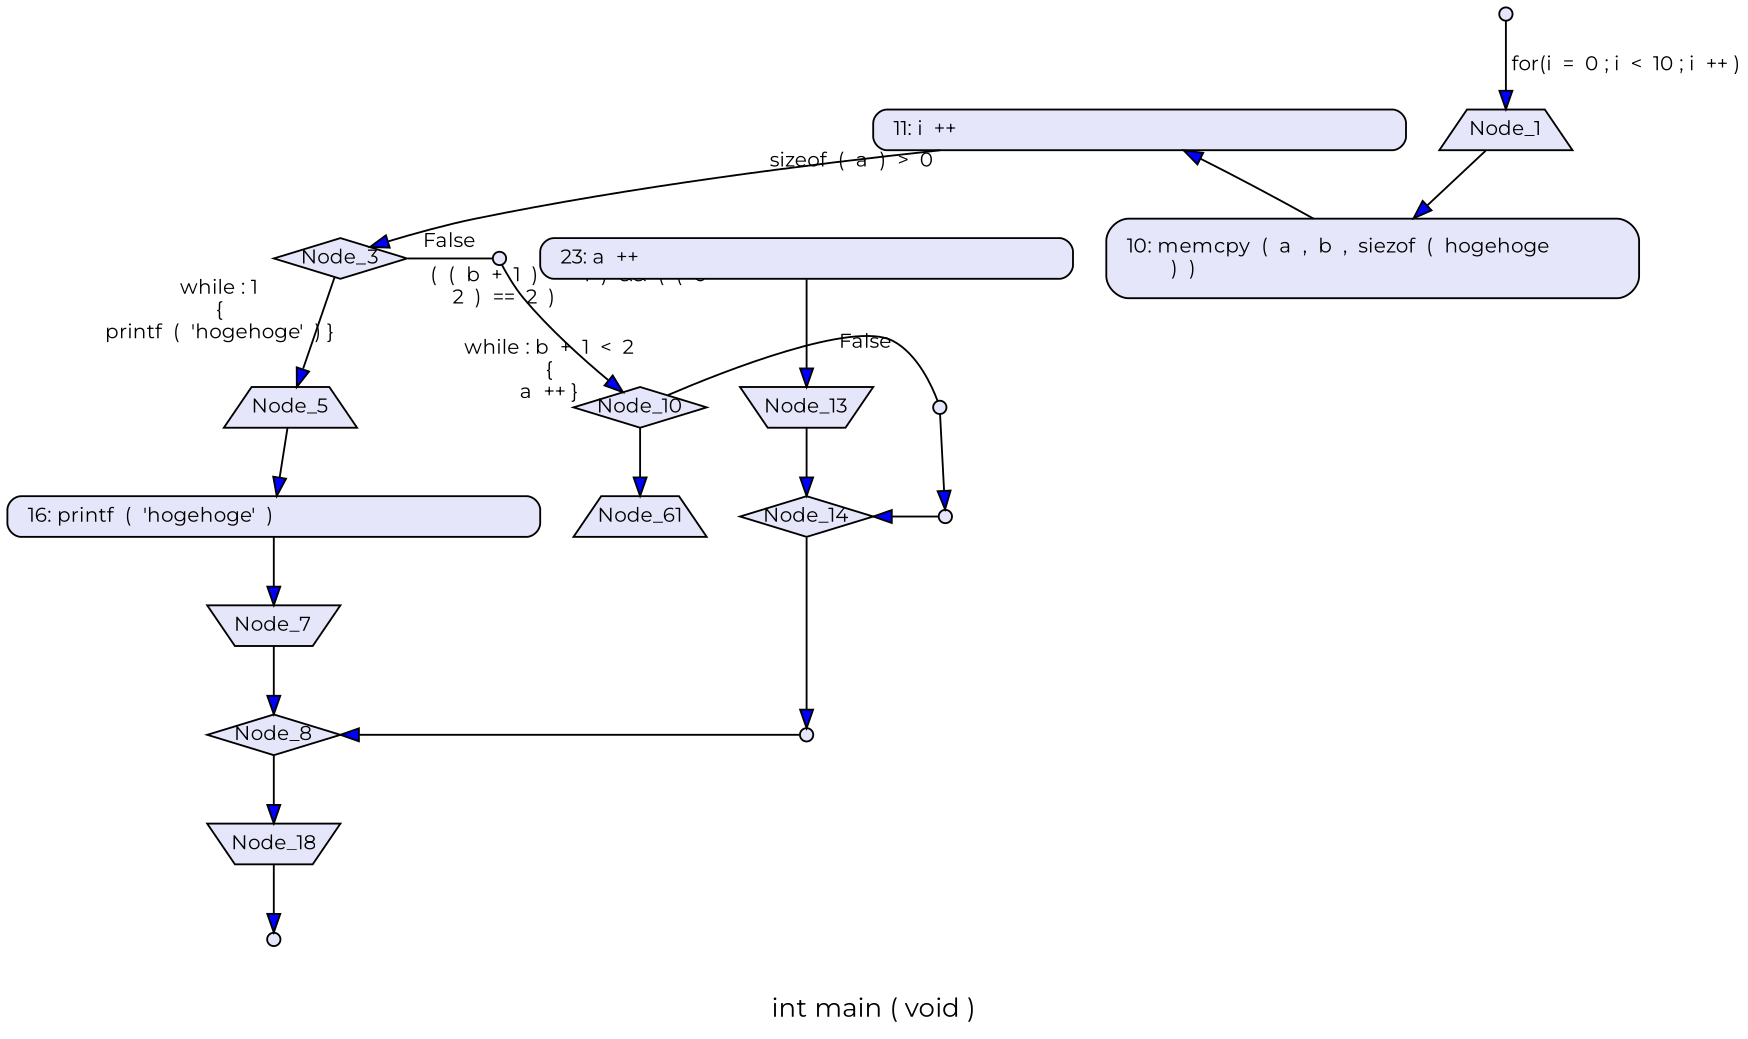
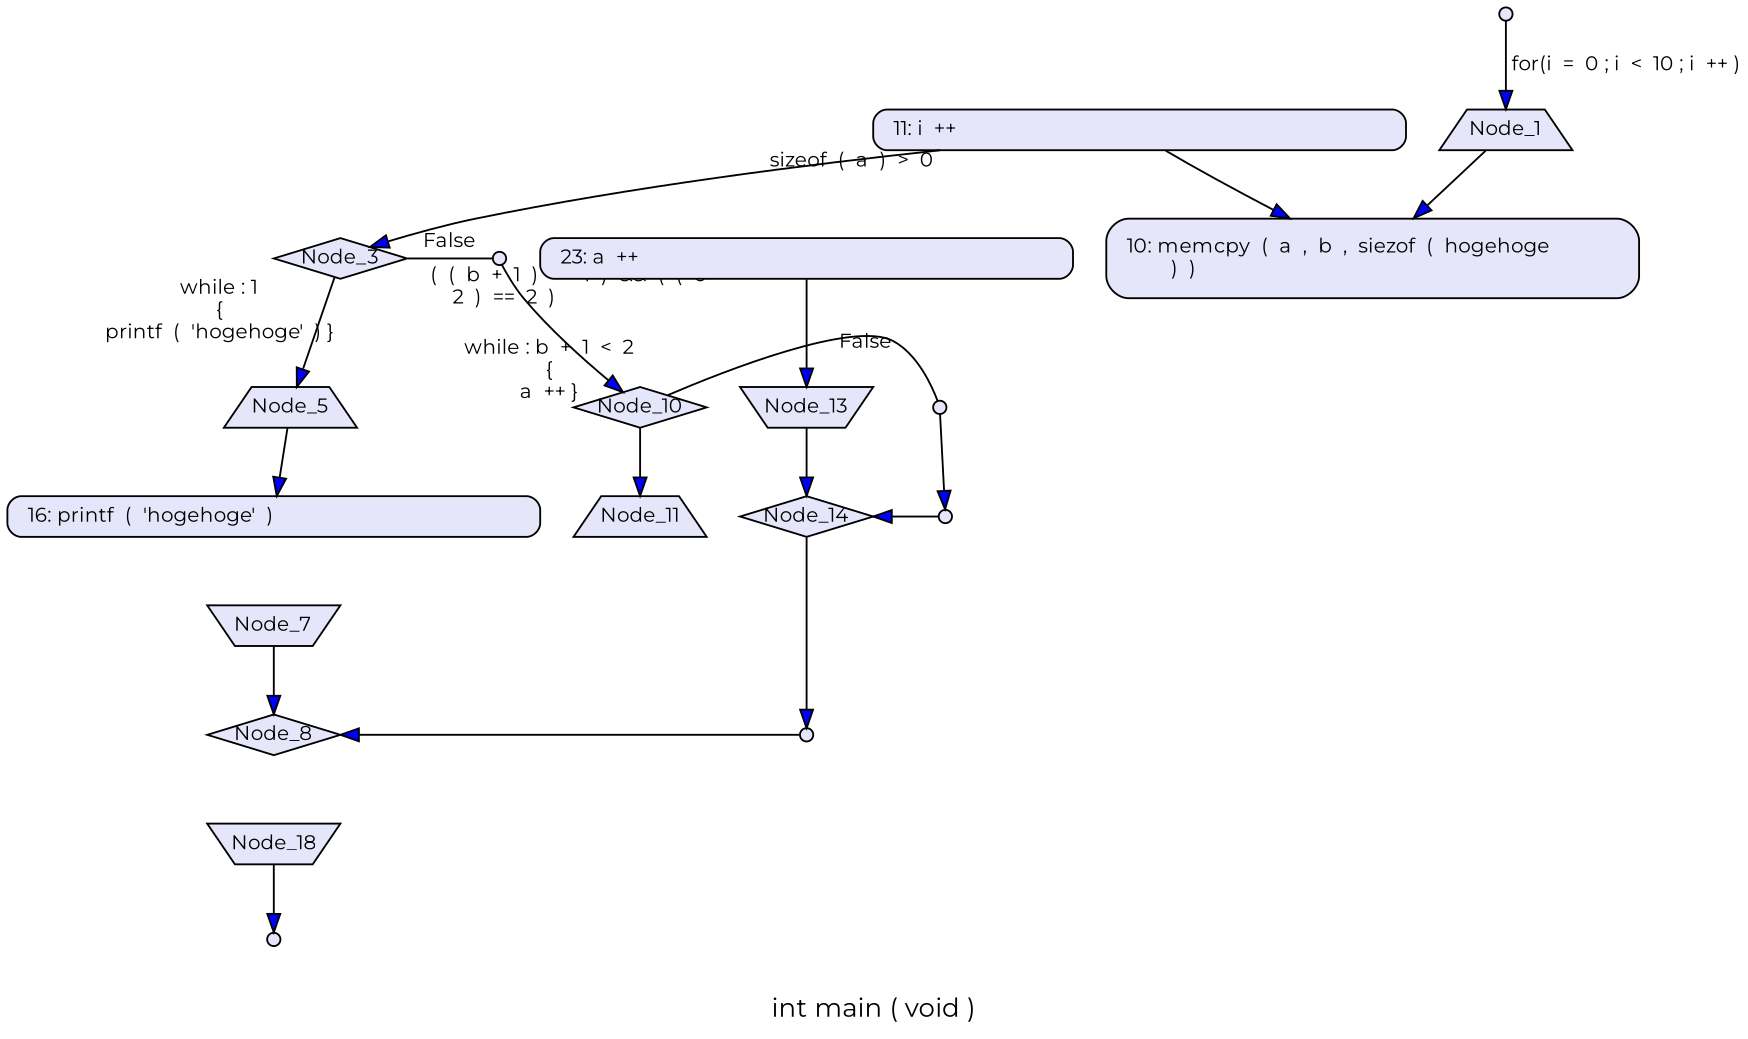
(1257, 188) -> (1219, 181)
(640, 517) -> (640, 517)
(274, 562) -> none
(274, 780) -> none
